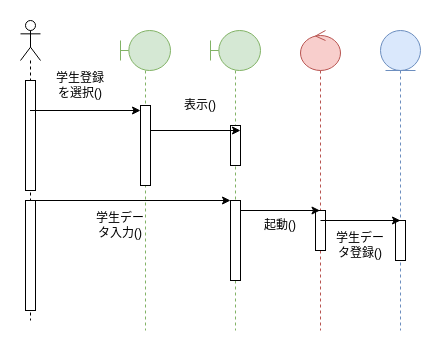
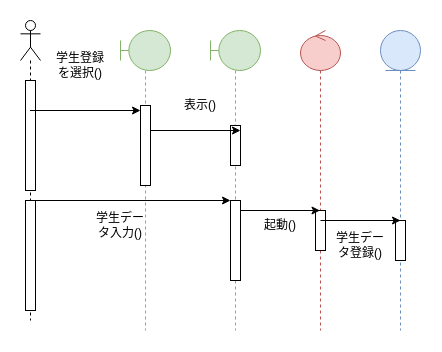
(81, 86) -> (81, 66)
